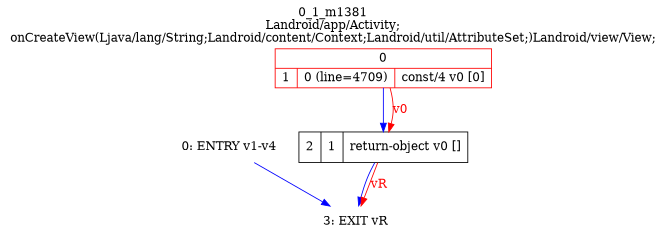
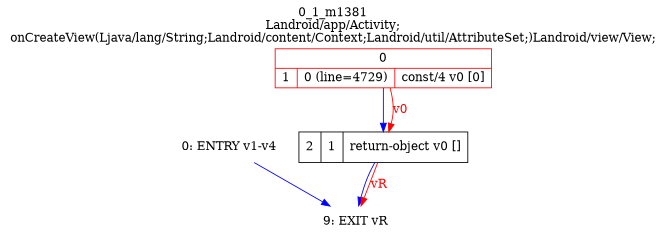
(346, 78) -> (346, 78)
(355, 221) -> (355, 221)
